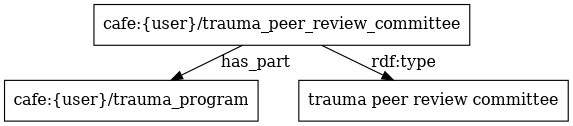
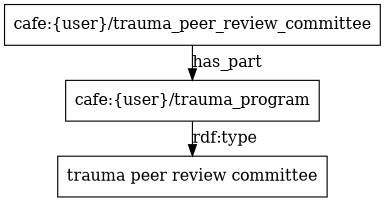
(352, 60) -> (192, 133)
